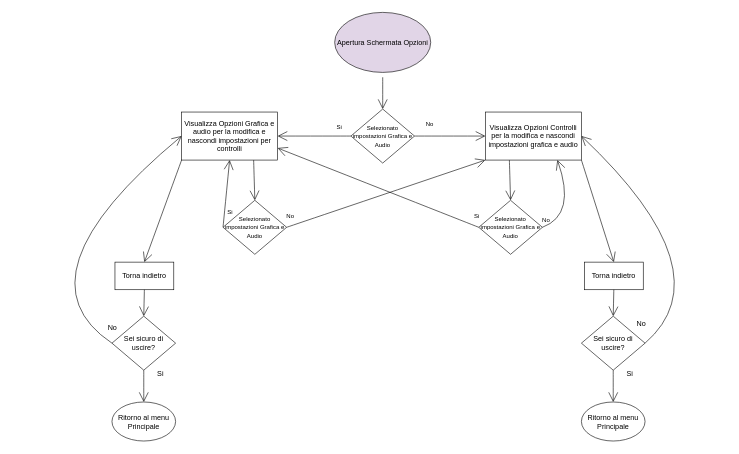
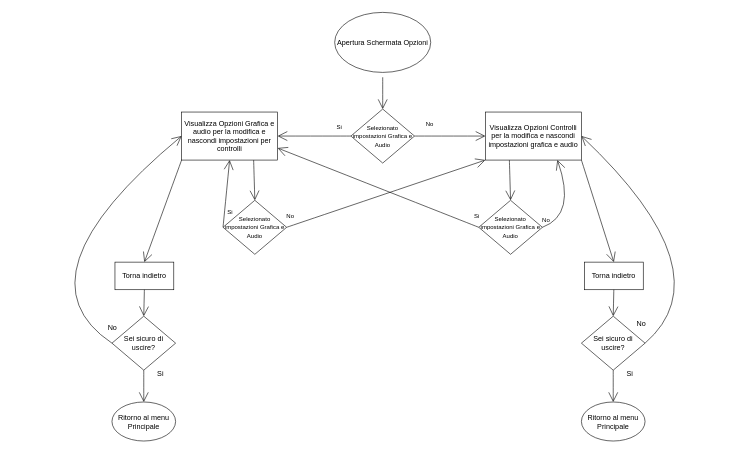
(383, 42) -> (383, 42)
